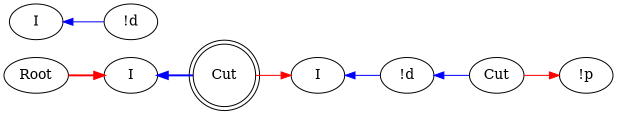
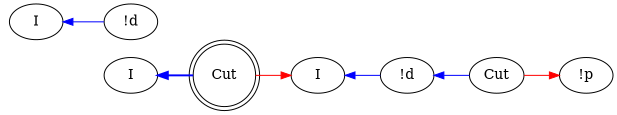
(36, 75) -> none
